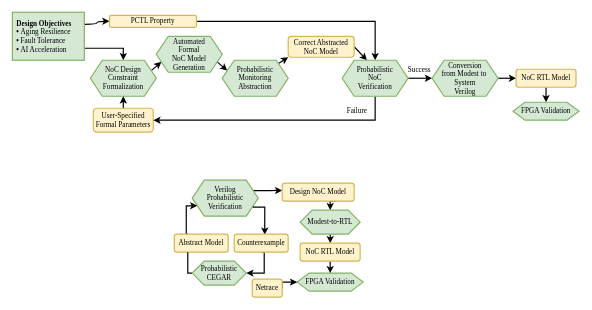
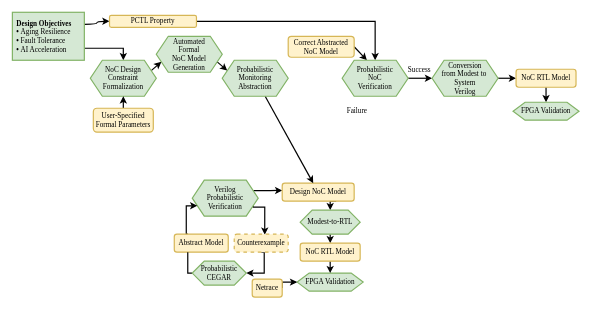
(281, 62) -> (288, 138)
(280, 120) -> none
(261, 243) -> (261, 243)
